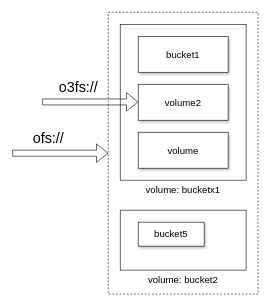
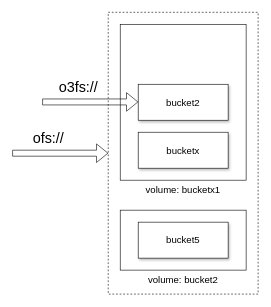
(183, 54) -> none
(183, 102) -> (183, 102)
(183, 150) -> (183, 150)
(171, 234) -> (183, 240)
